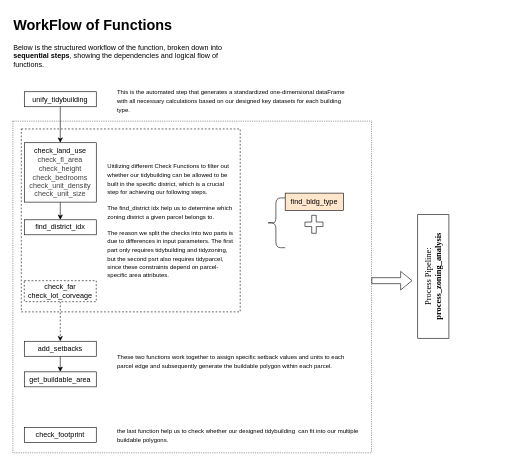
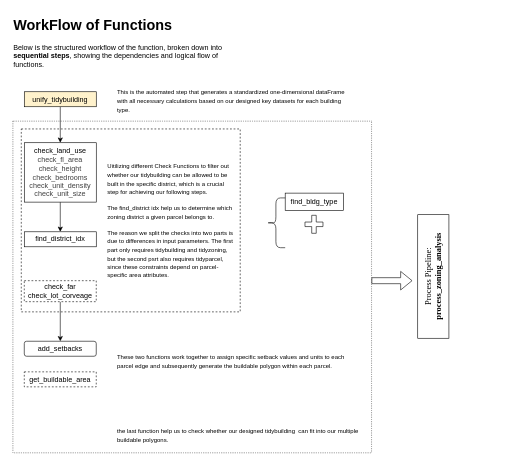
(60, 99) -> (60, 99)
(314, 202) -> (314, 202)
(60, 227) -> (60, 239)
(60, 319) -> (60, 319)
(60, 349) -> (60, 349)
(60, 366) -> none
(60, 379) -> (60, 379)
(60, 435) -> none
